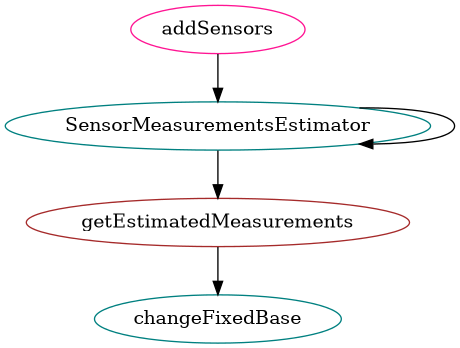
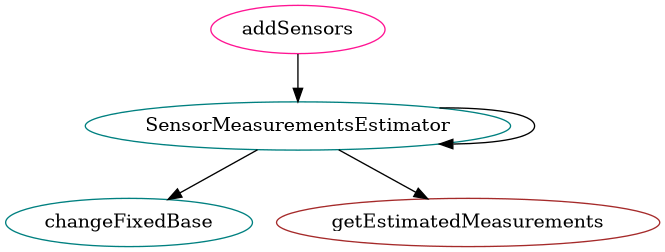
(218, 264) -> (219, 171)
